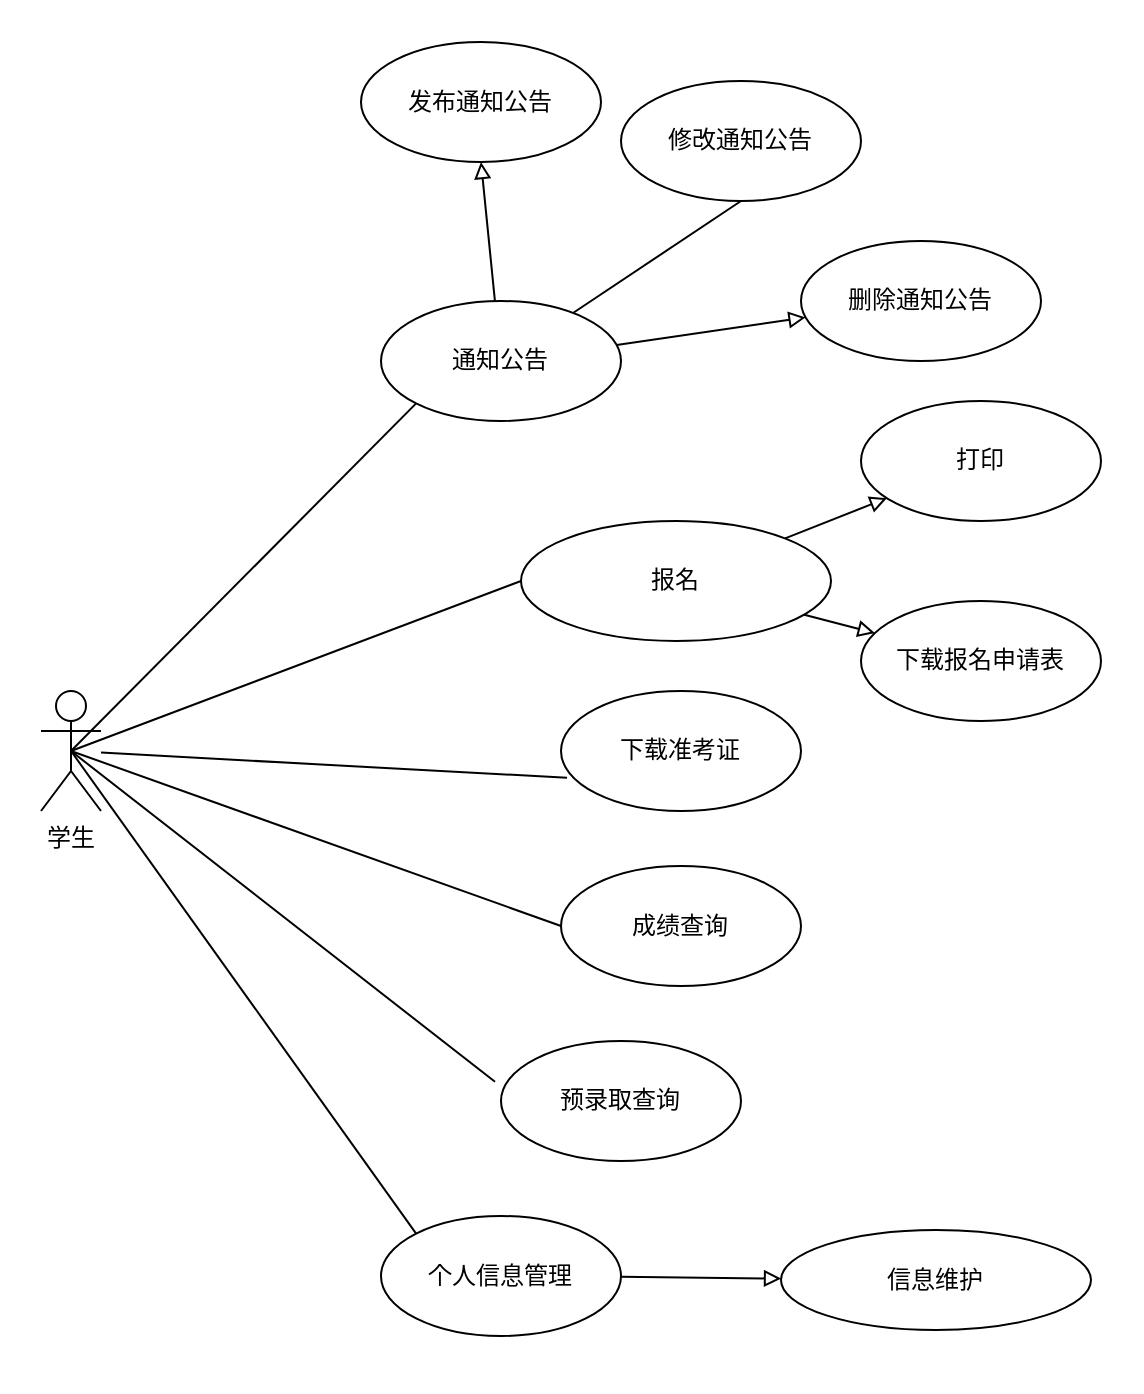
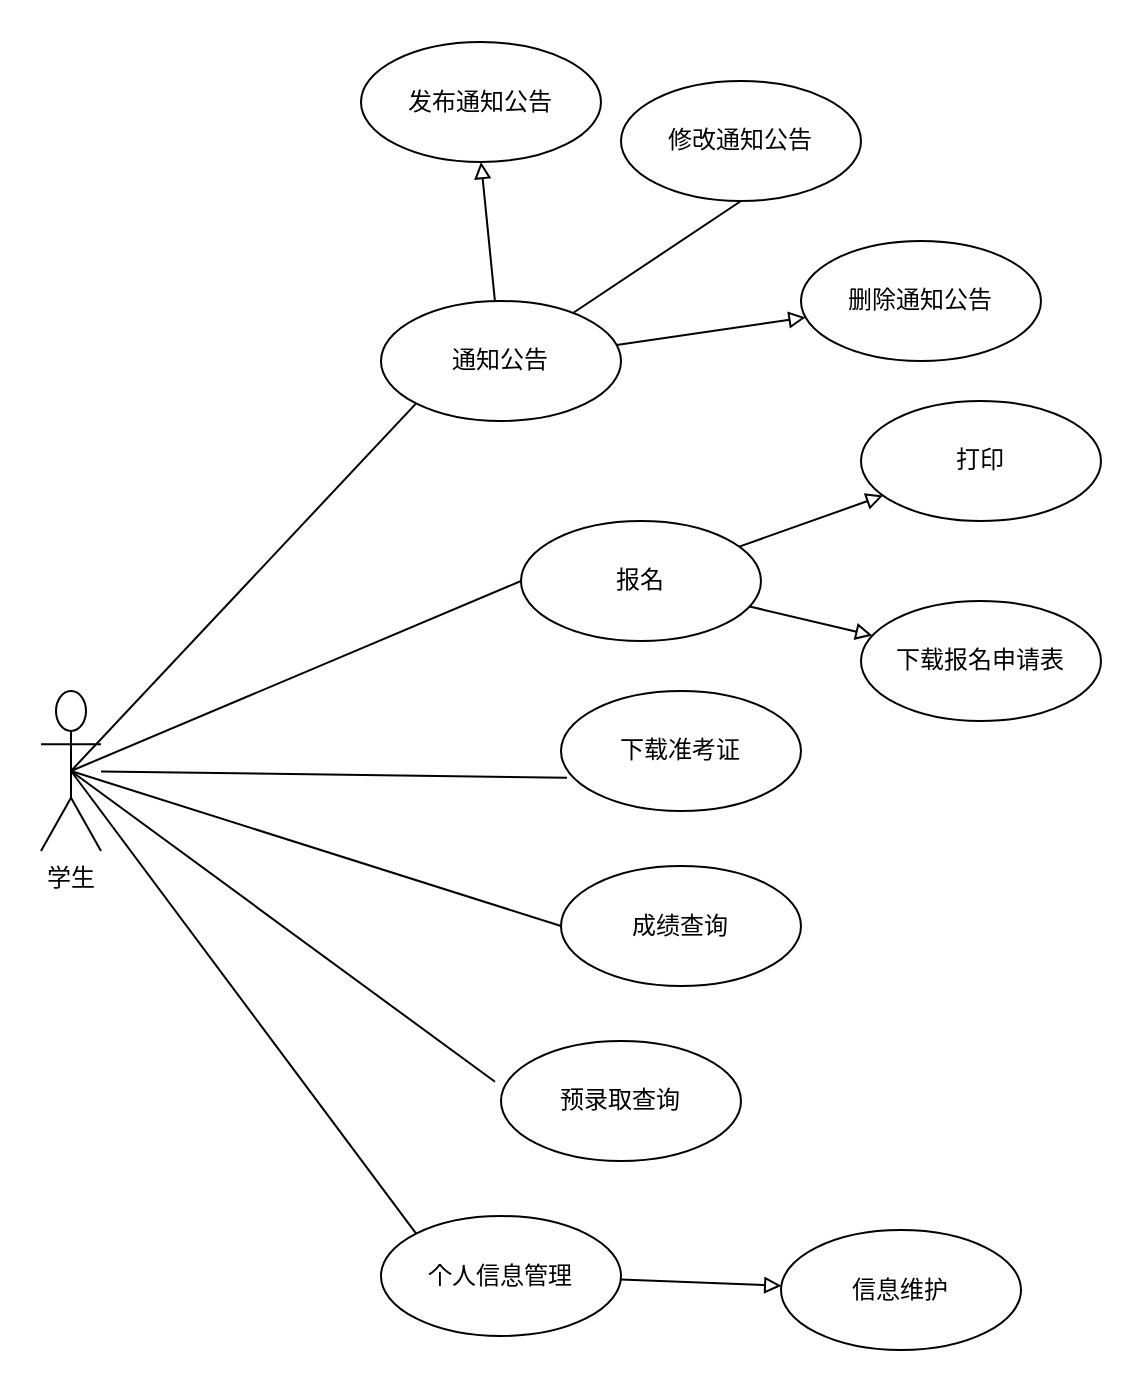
(676, 581) -> (641, 581)
(71, 751) -> (71, 771)
(936, 1280) -> (901, 1290)
